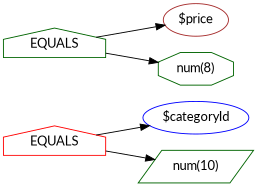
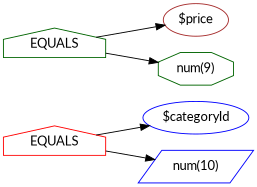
(196, 69) -> (196, 69)
(196, 167) -> (196, 167)
